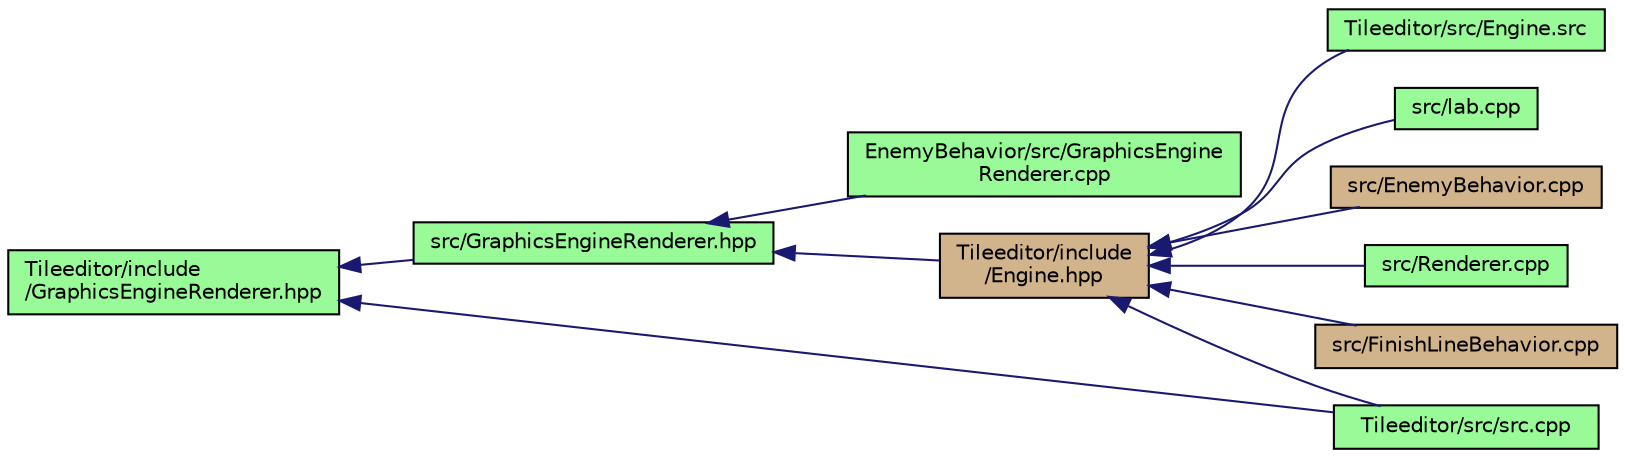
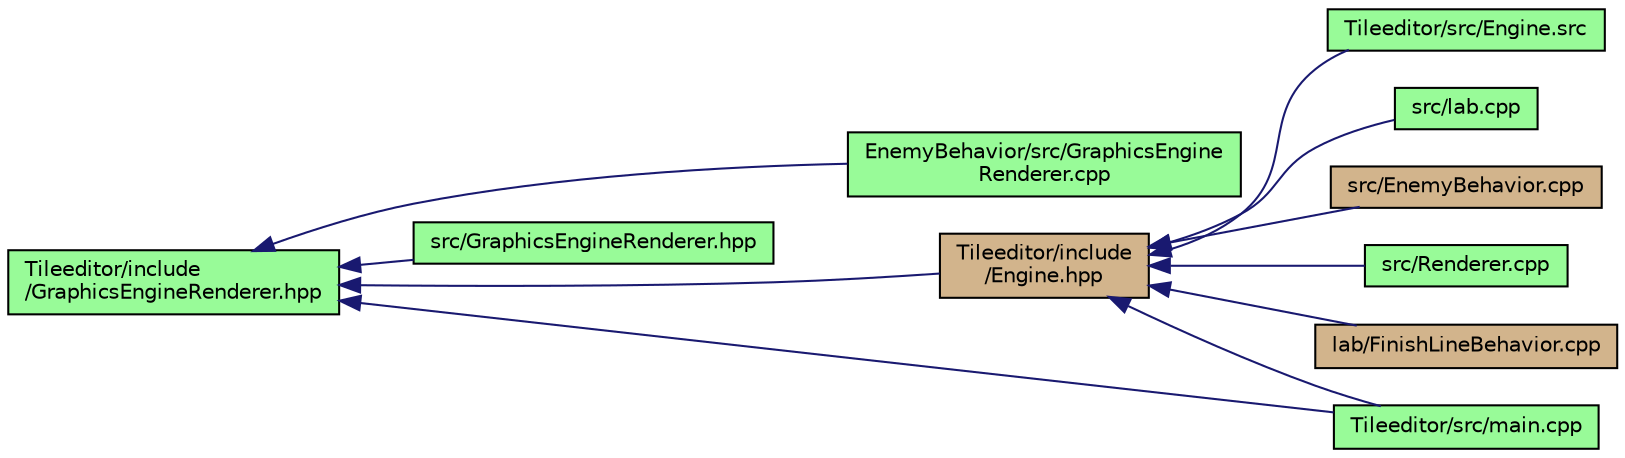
(797, 208) -> (557, 182)
(867, 257) -> (650, 285)
(1466, 346) -> (1466, 346)
(1466, 427) -> (1466, 427)
